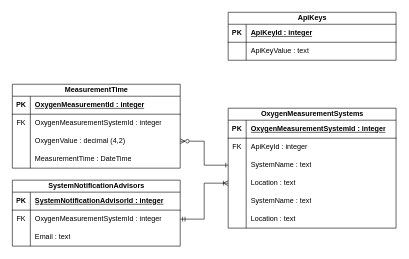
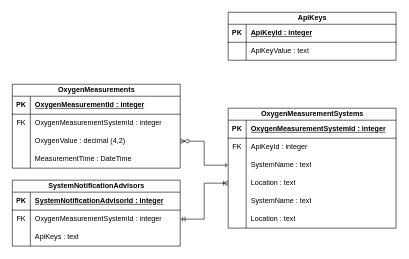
(97, 90) -> (97, 90)
(55, 237) -> (60, 237)
